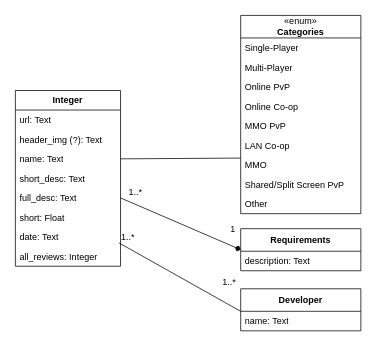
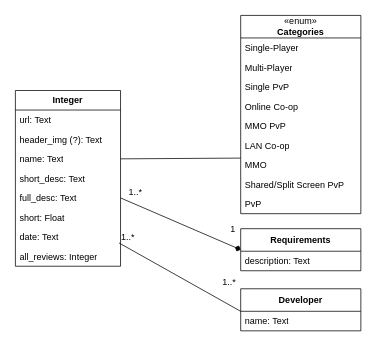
(267, 88) -> (267, 88)
(257, 205) -> (252, 205)
